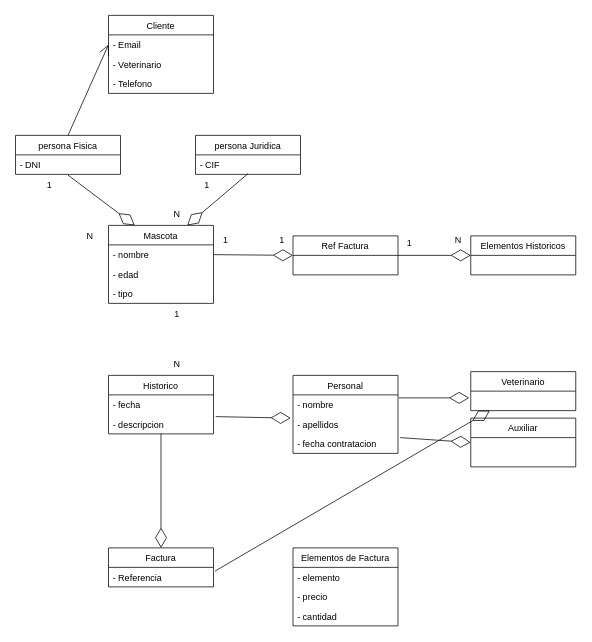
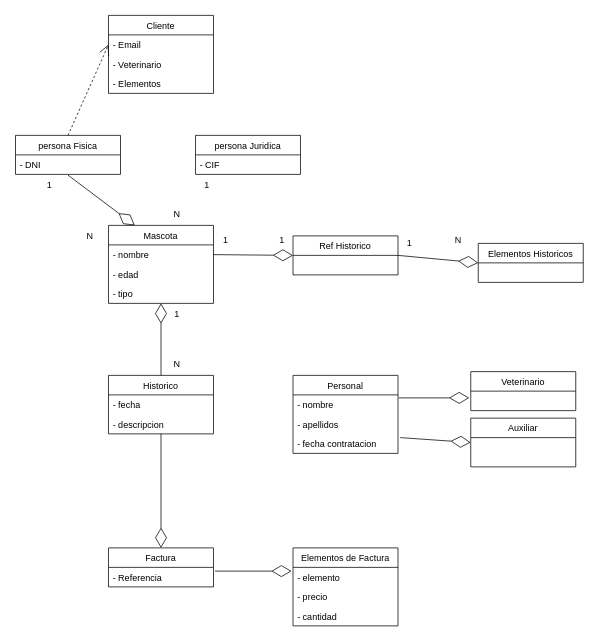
(135, 84) -> (138, 84)
(88, 90) -> (88, 90)
(225, 193) -> none
(345, 246) -> (345, 246)
(523, 255) -> (531, 263)
none -> (161, 348)
(243, 417) -> none
(344, 496) -> (243, 571)
